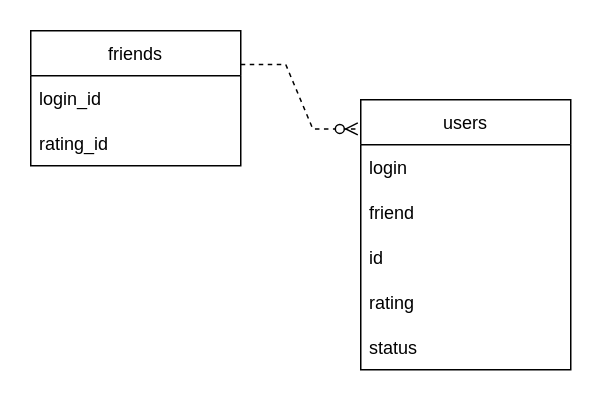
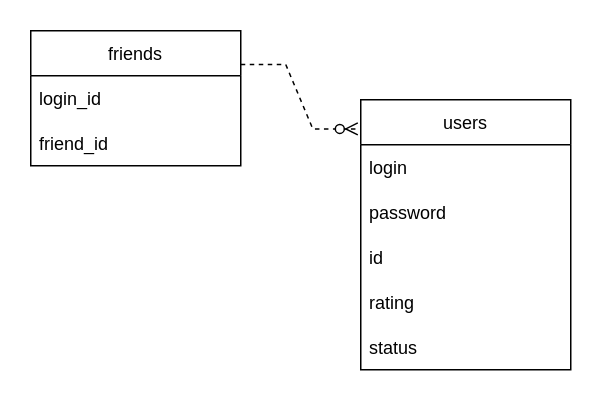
(80, 144) -> (80, 144)
(397, 213) -> (409, 213)
